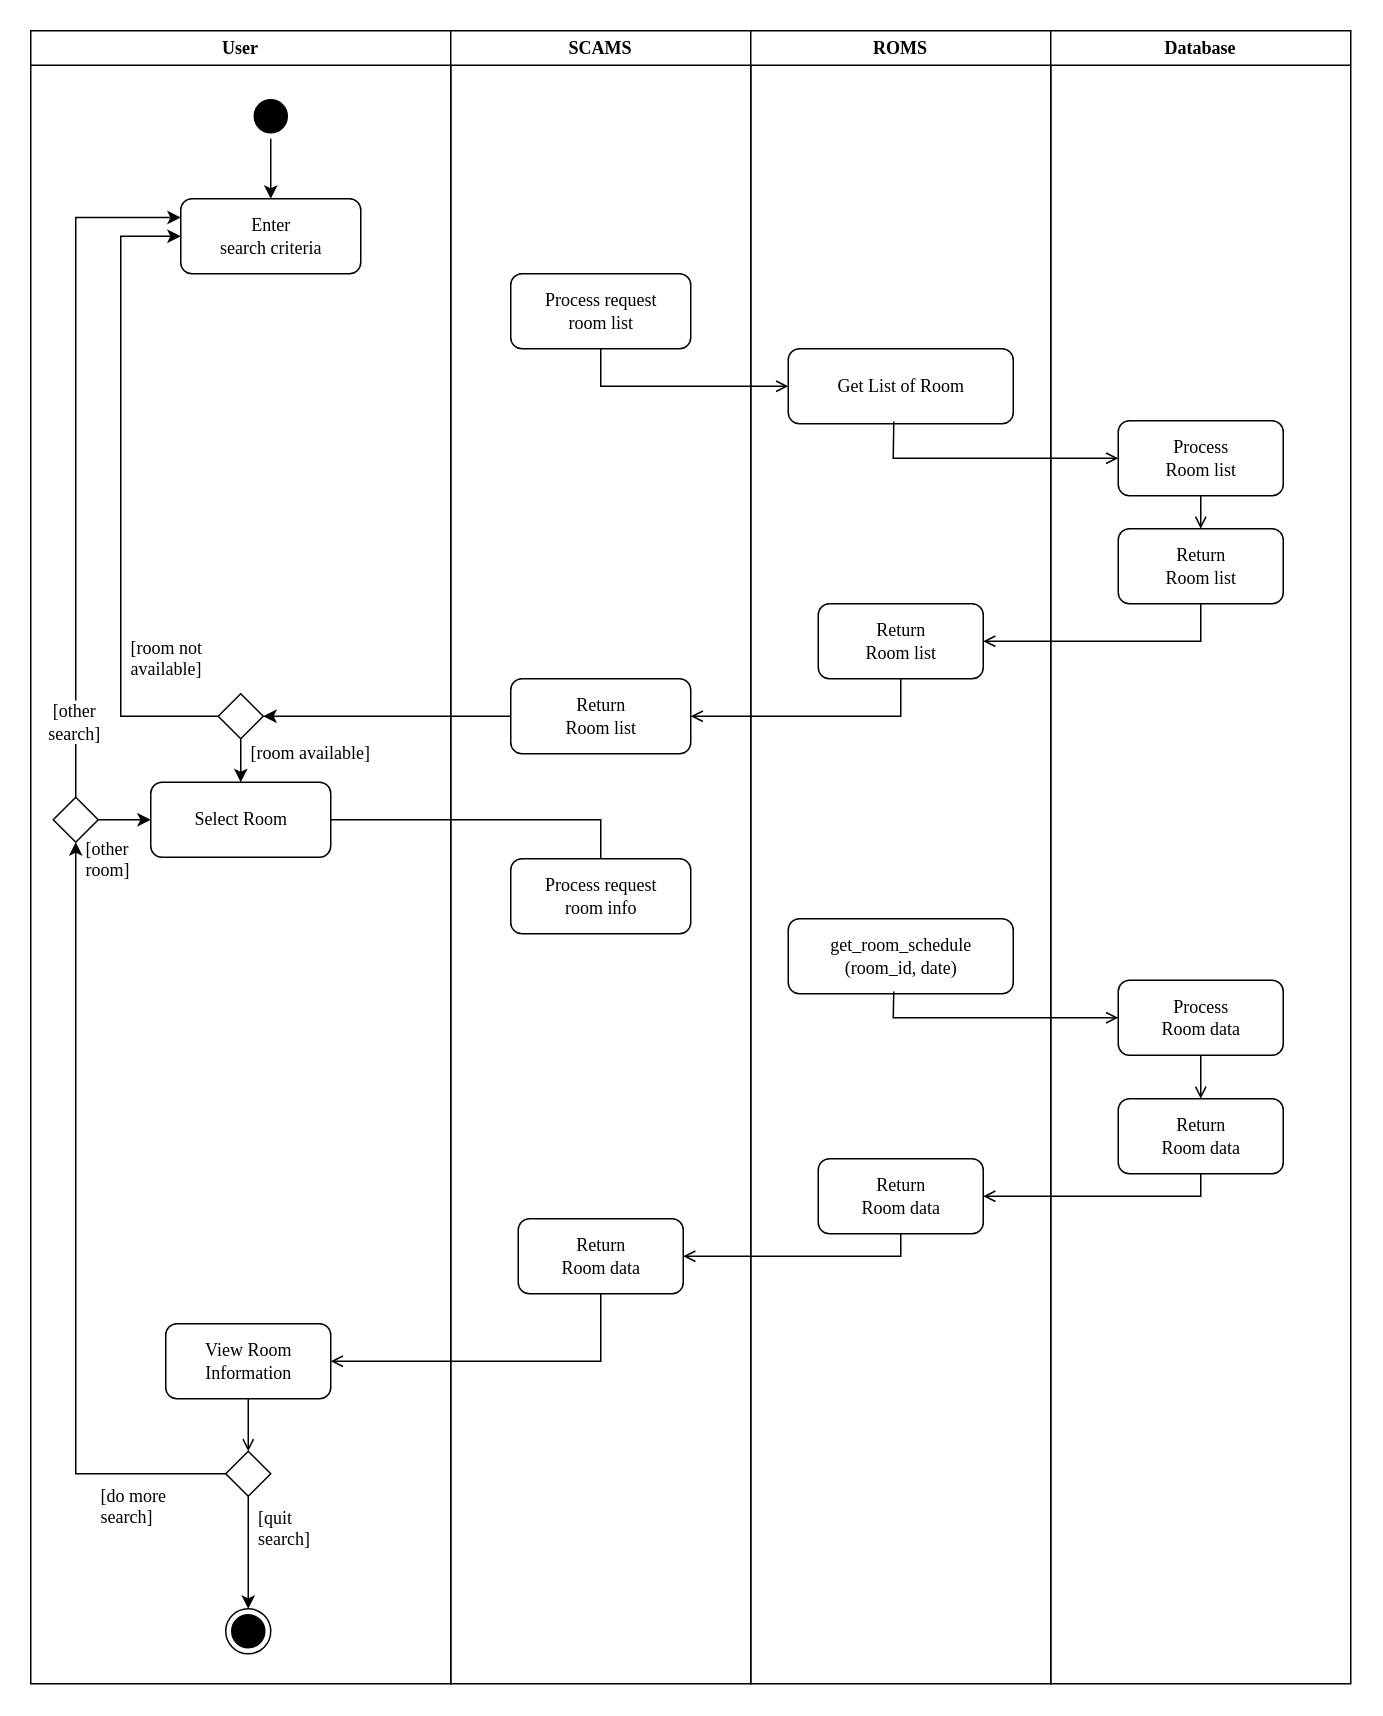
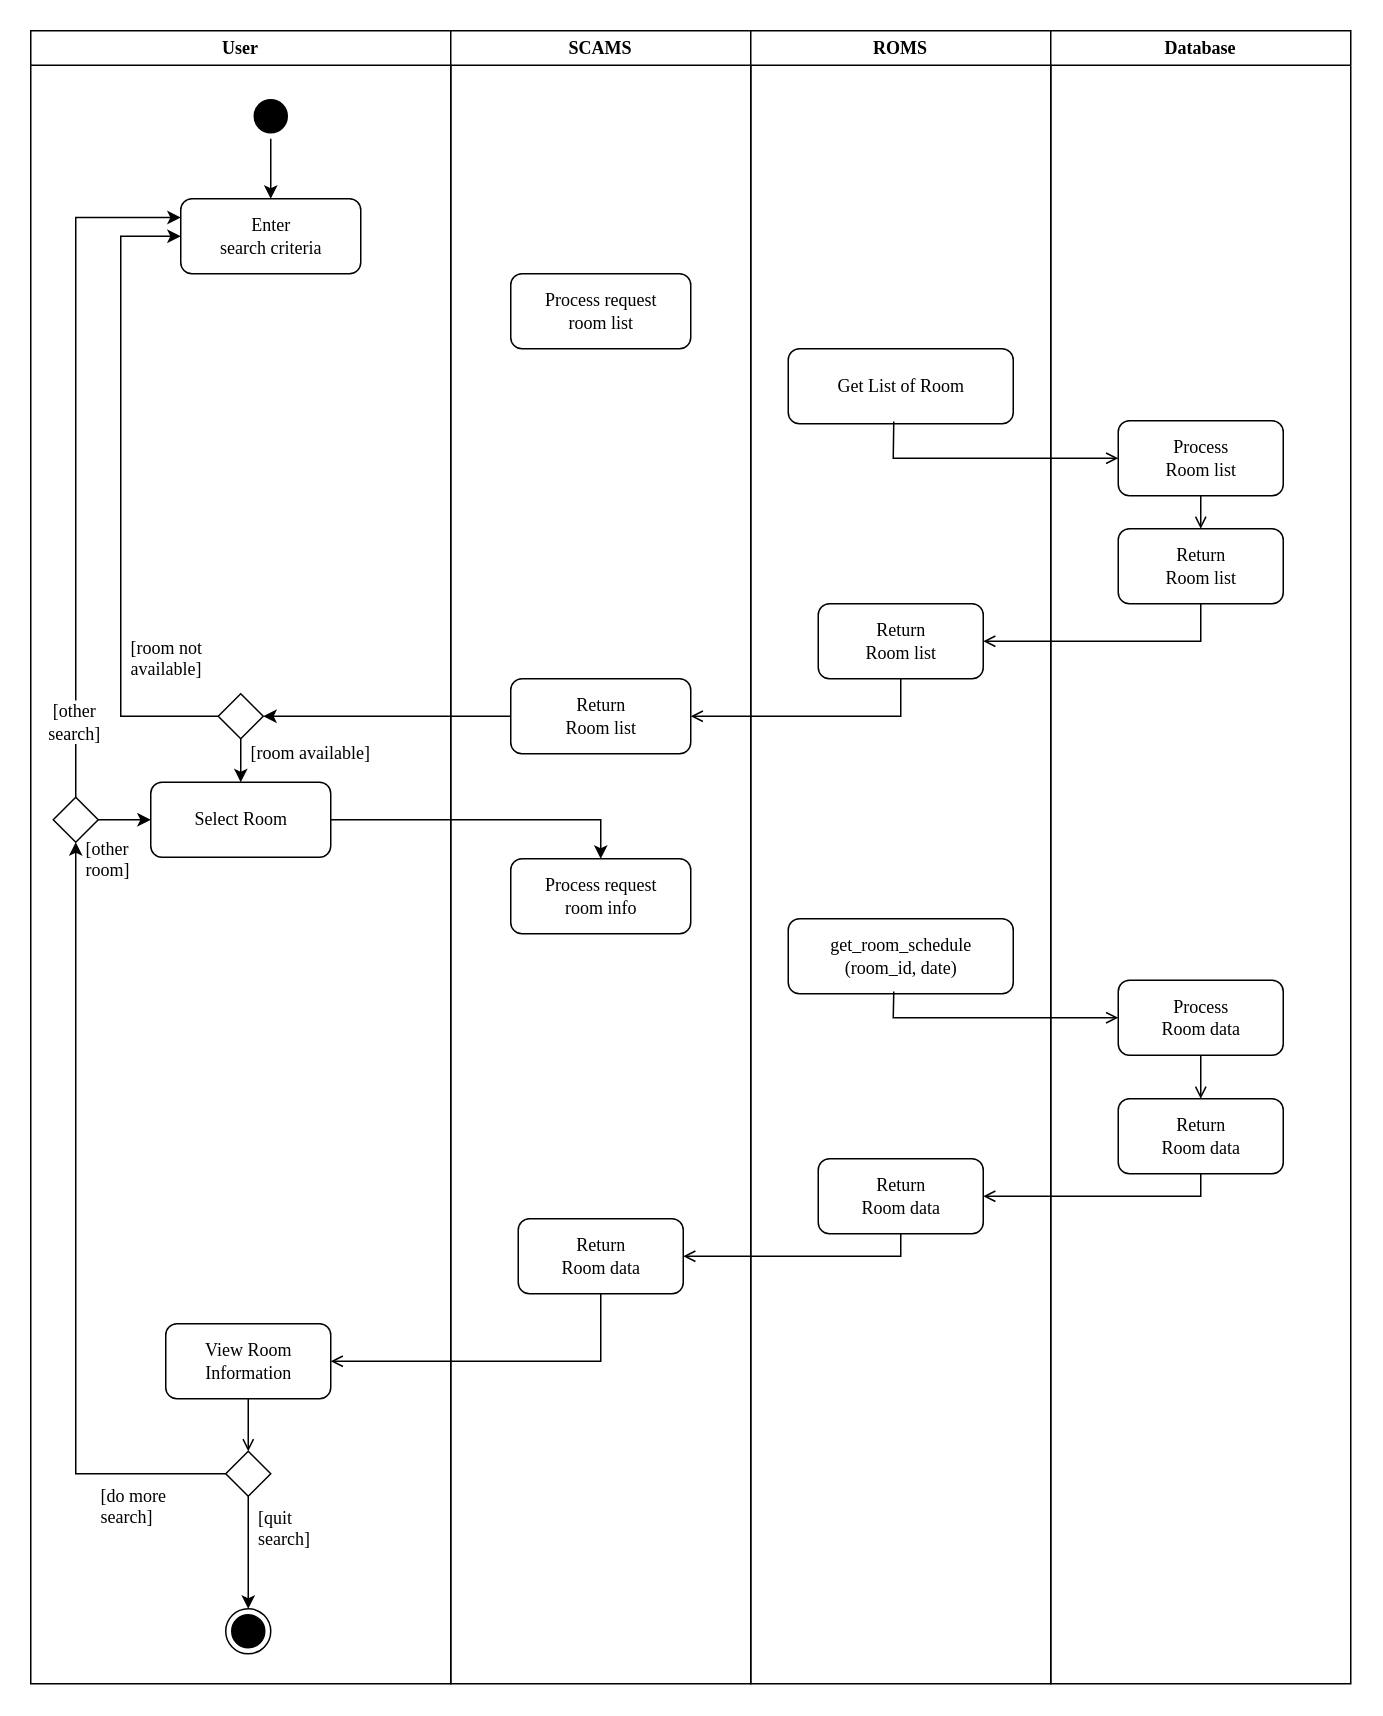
(674, 386) -> none
(601, 851) -> (601, 847)
